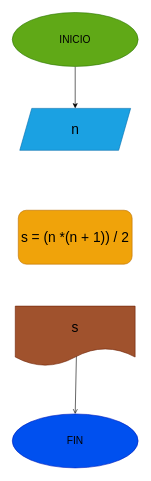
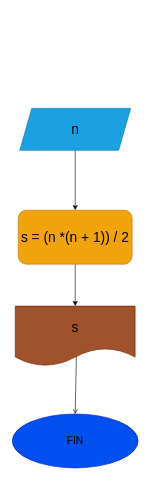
(75, 39) -> none
(75, 102) -> none
none -> (75, 204)
none -> (75, 300)
